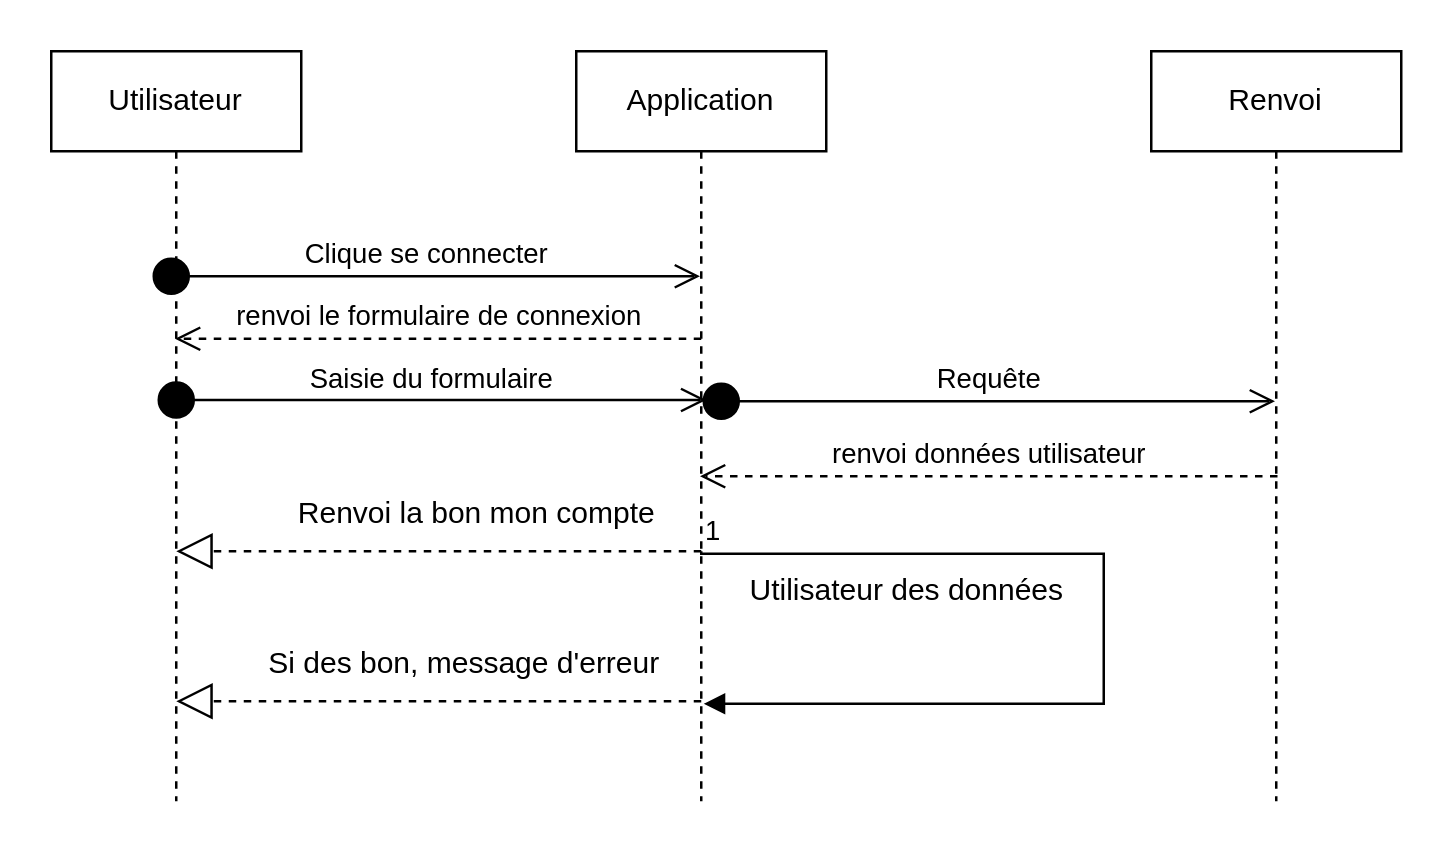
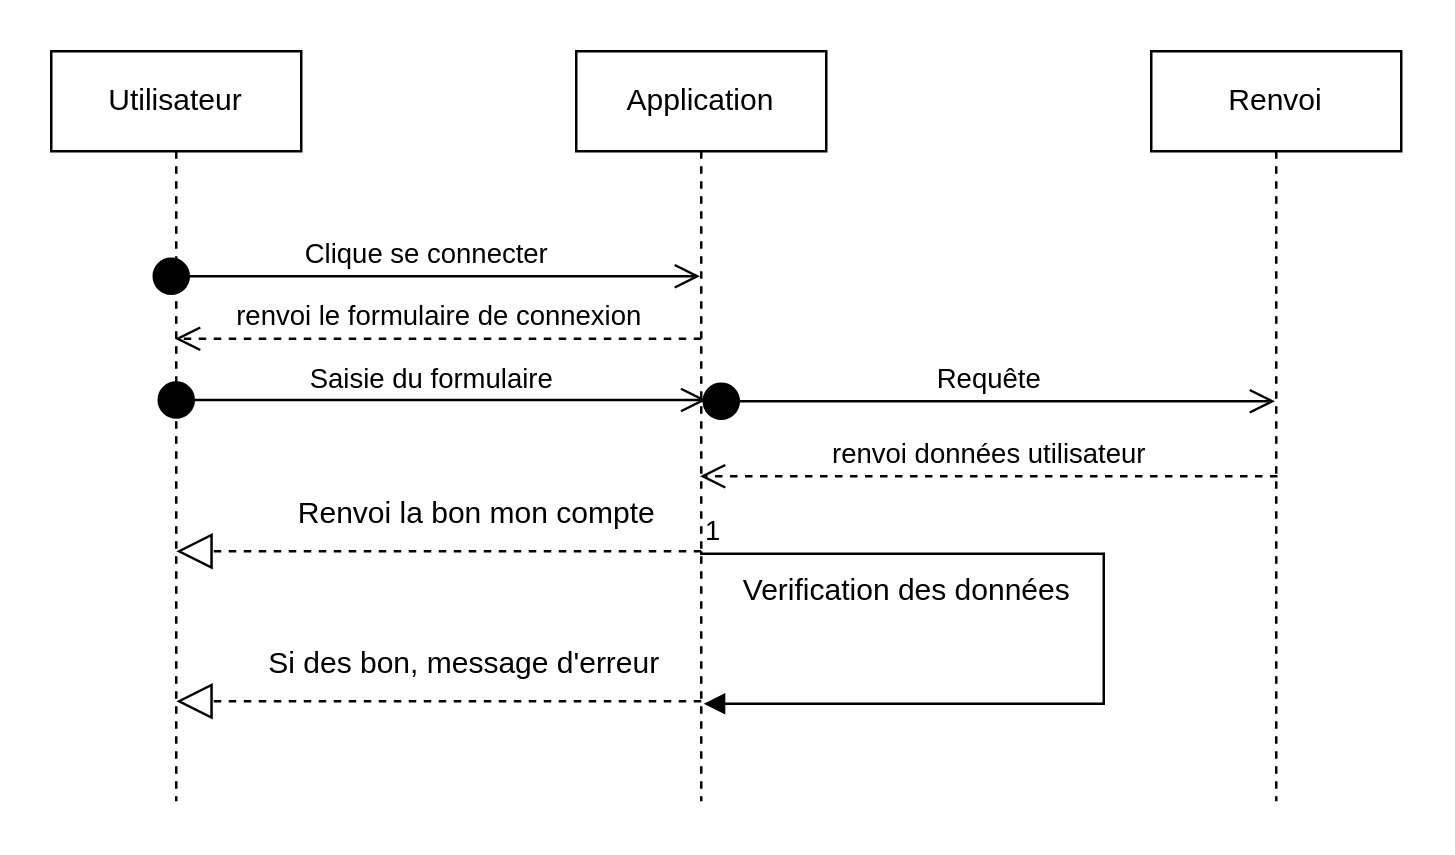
(908, 591) -> (908, 591)
